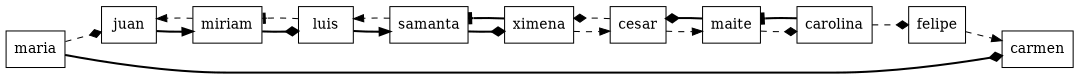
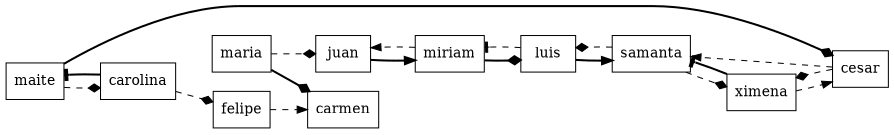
(377, 18) -> (600, 47)
(480, 32) -> (700, 78)
(679, 32) -> (767, 62)
